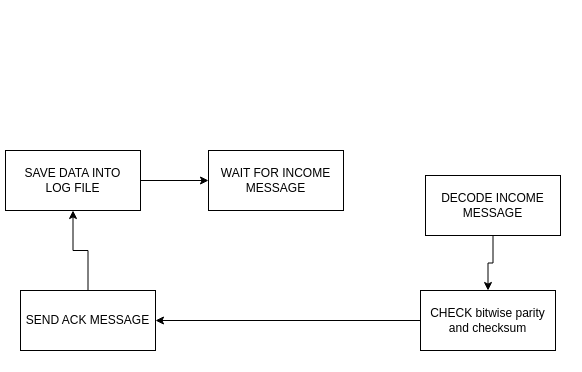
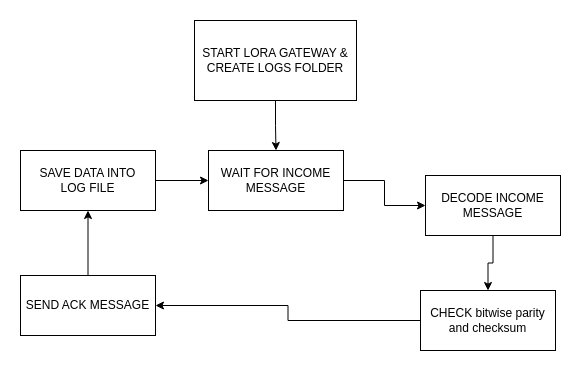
none -> (276, 61)
none -> (276, 122)
(73, 181) -> (88, 181)
none -> (385, 190)
(88, 321) -> (88, 306)
